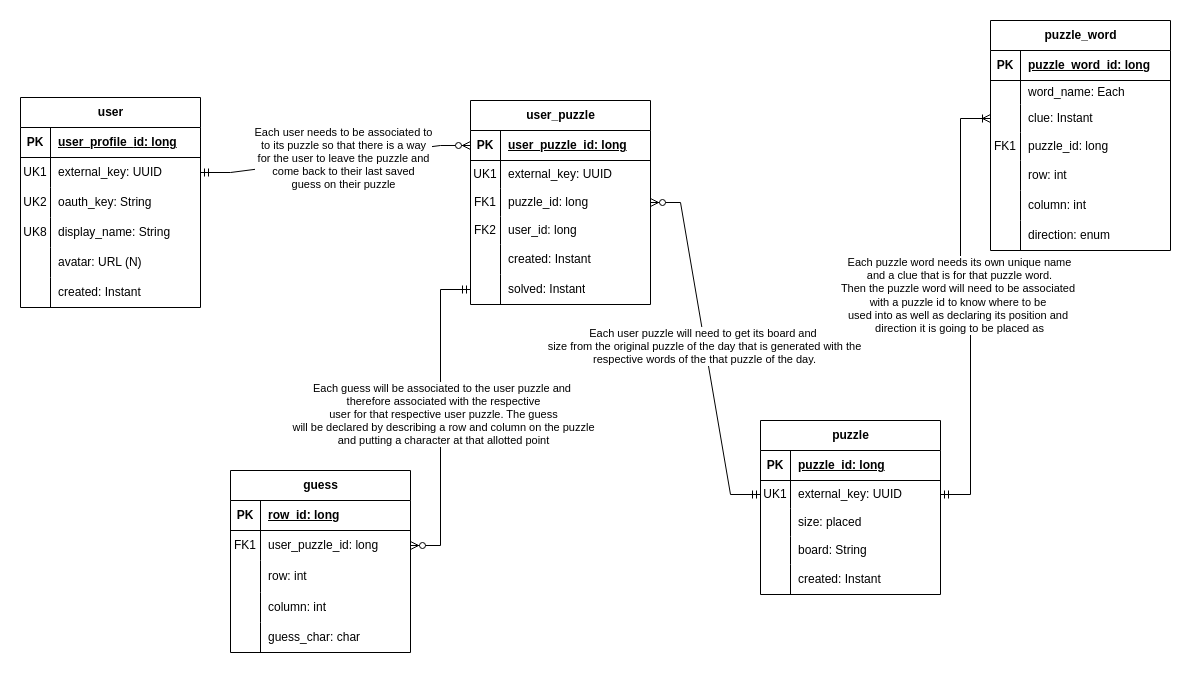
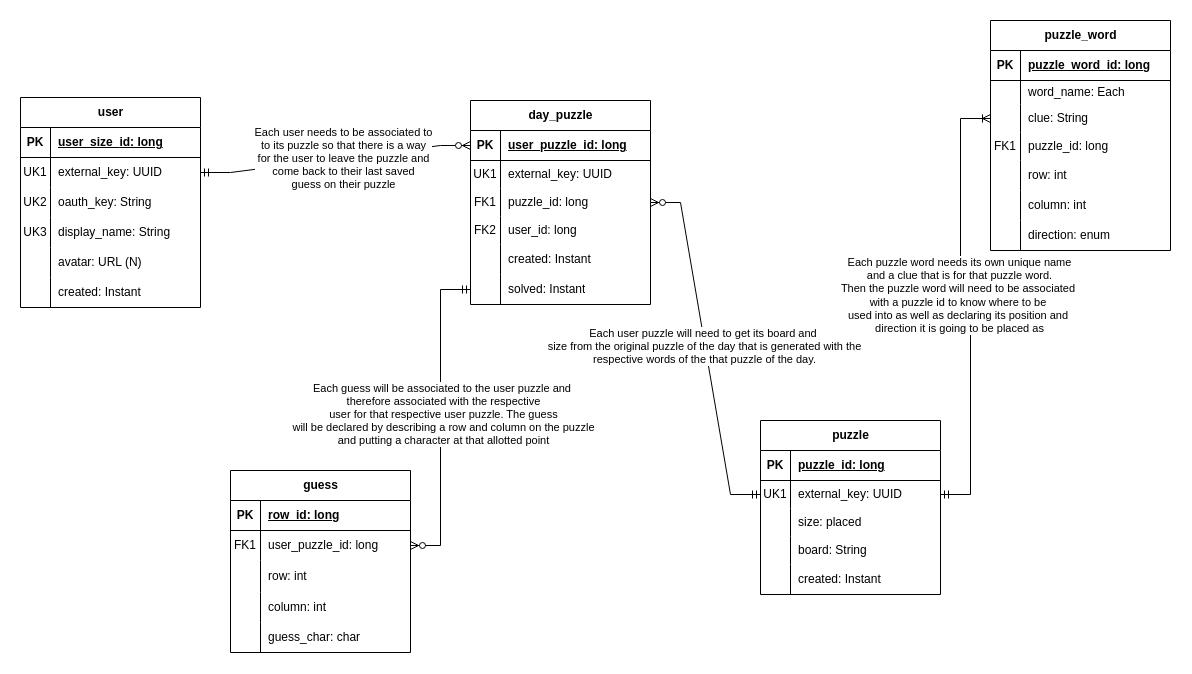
(561, 116) -> (561, 116)
(1068, 119) -> (1063, 119)
(120, 143) -> (111, 143)
(36, 233) -> (36, 233)
